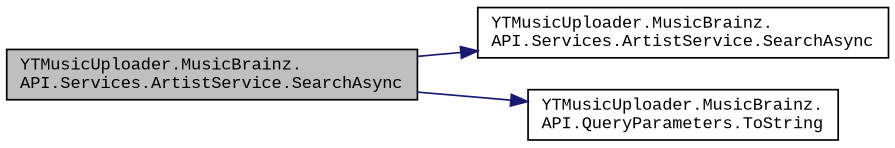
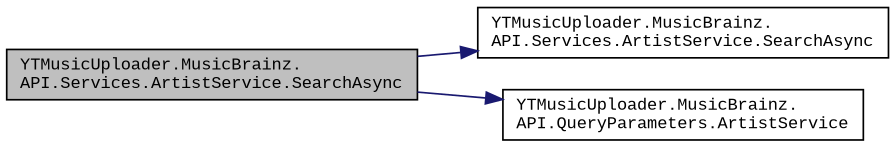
(683, 115) -> (683, 115)
